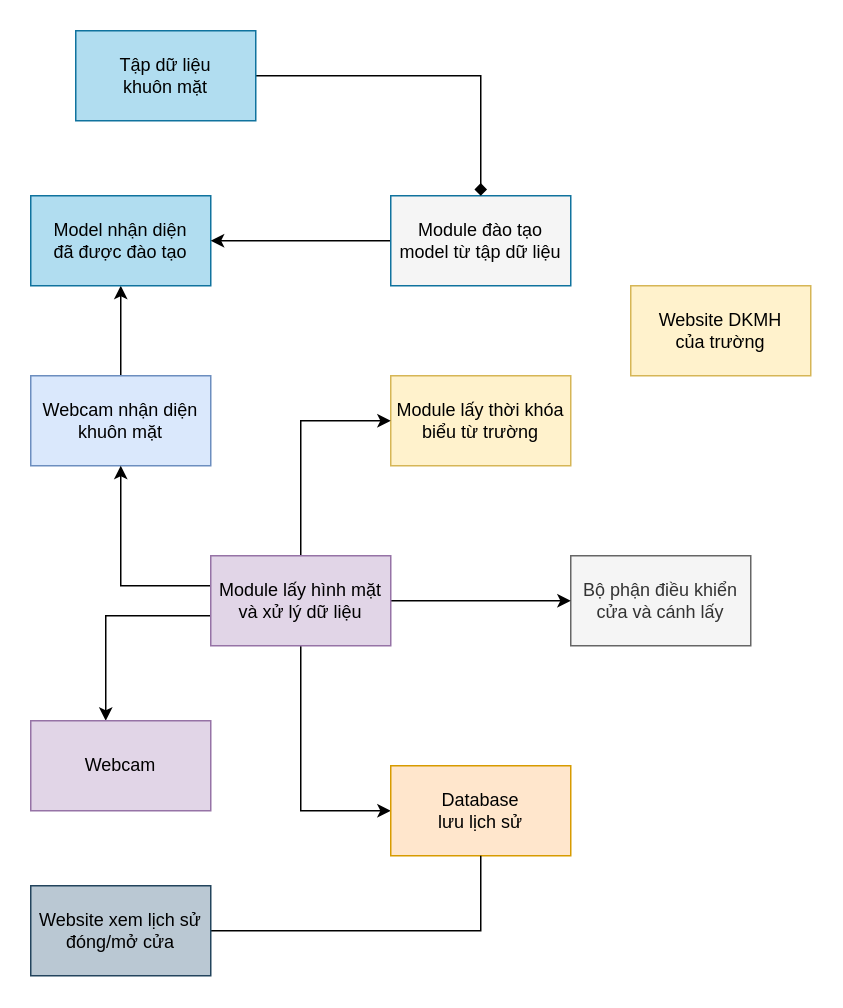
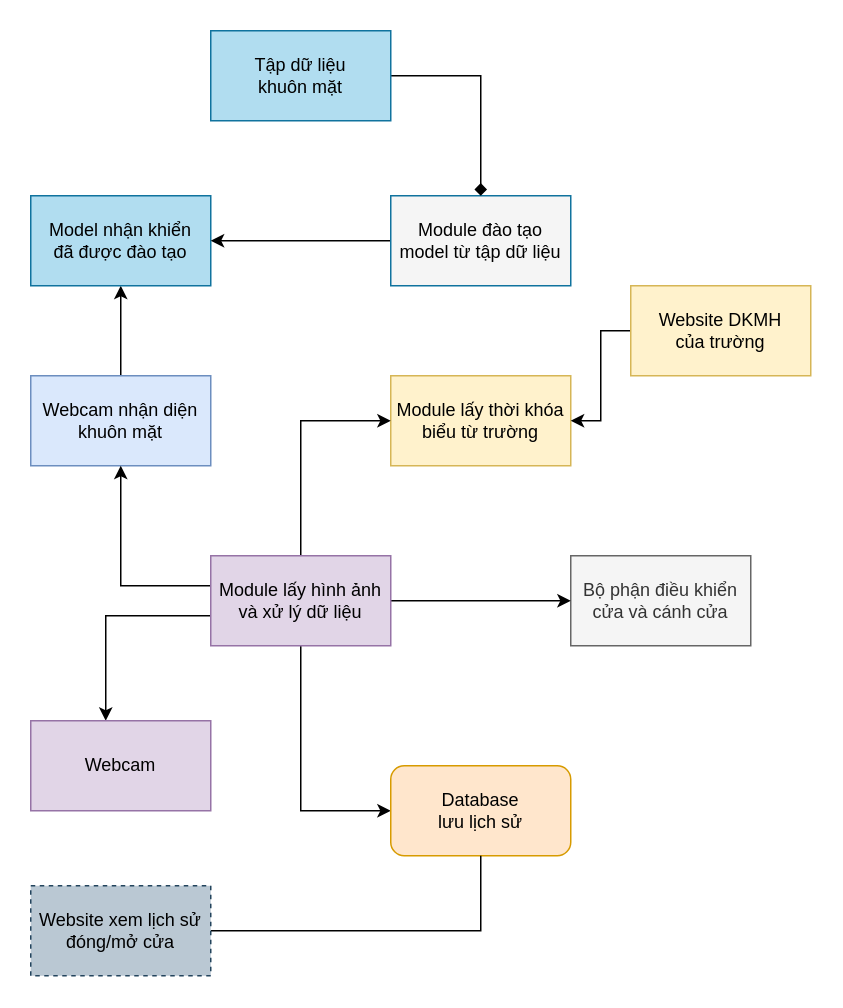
(166, 76) -> (301, 76)
(121, 241) -> (121, 241)
none -> (601, 371)
(301, 601) -> (301, 601)
(661, 601) -> (661, 601)
(481, 811) -> (481, 811)
(121, 931) -> (121, 931)
